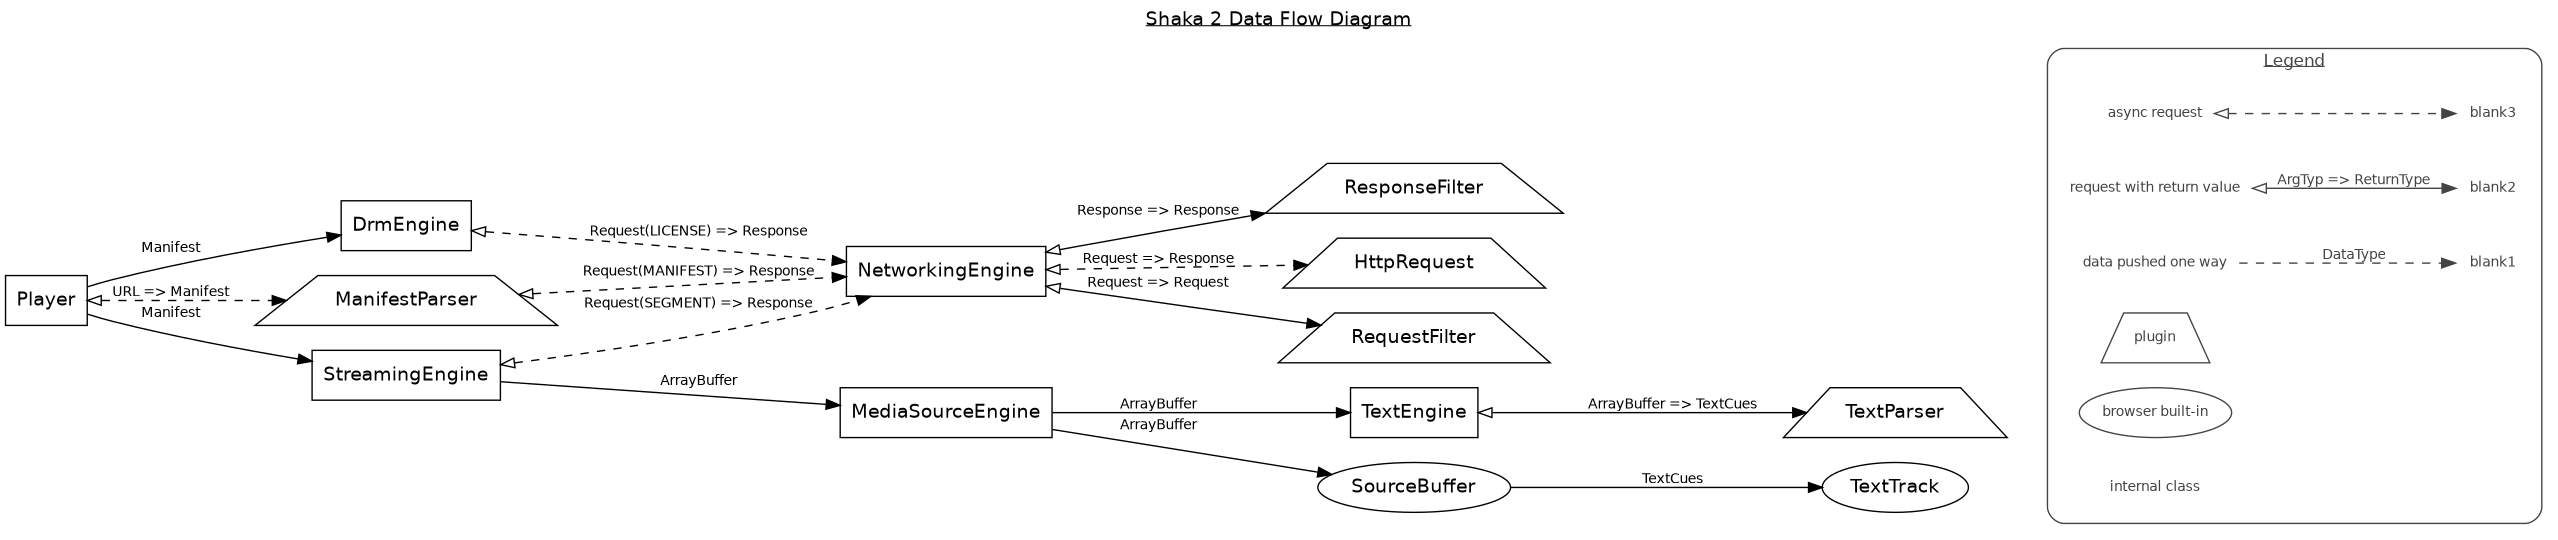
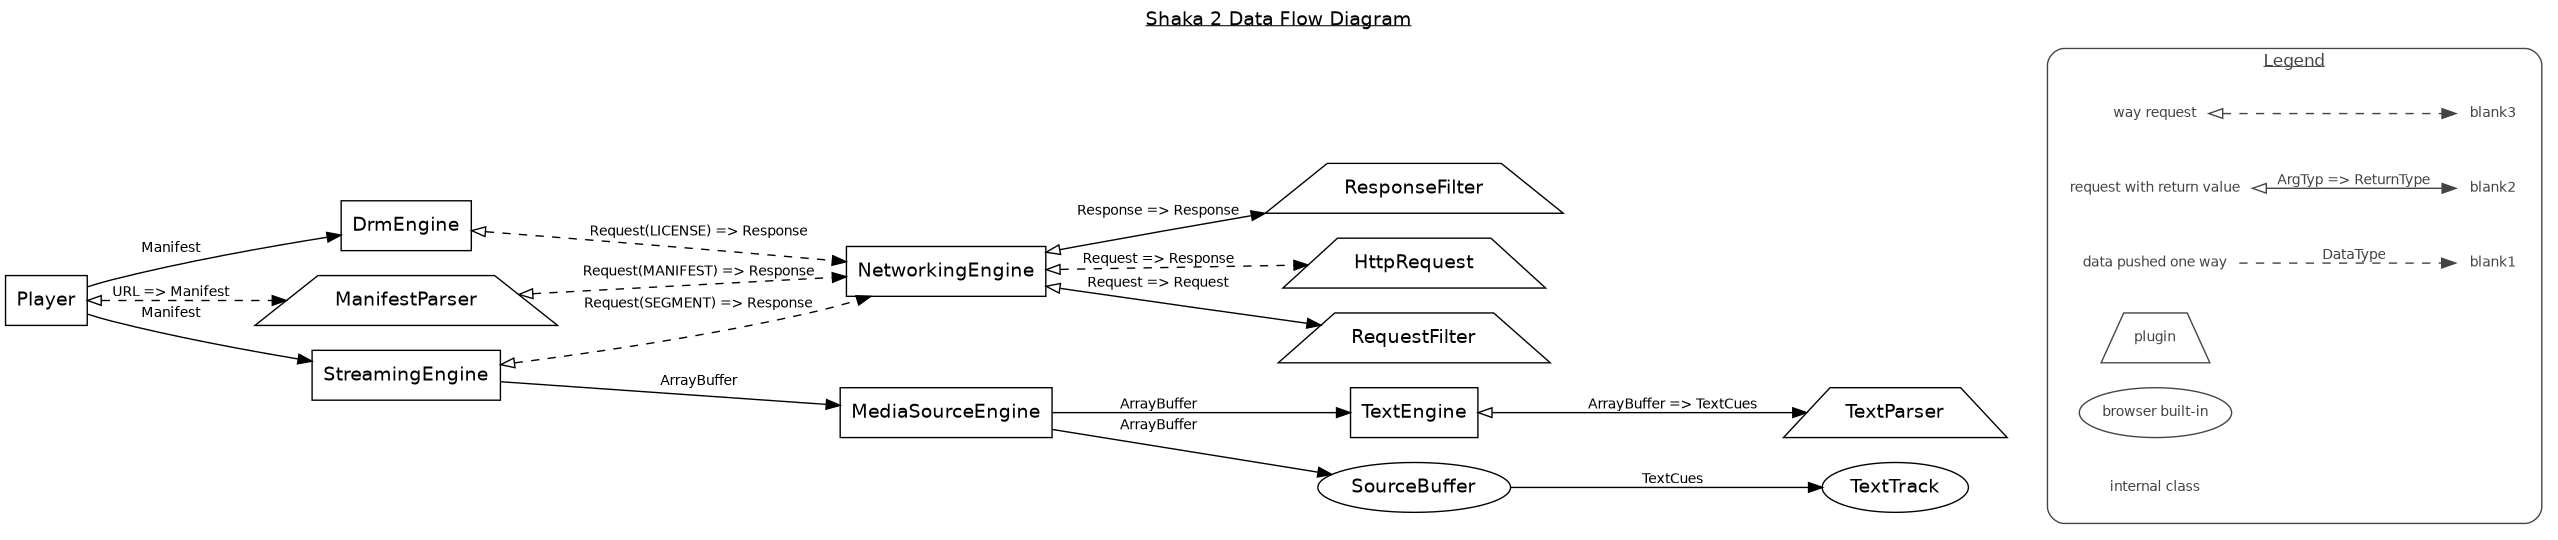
(2155, 114) -> (2155, 114)
